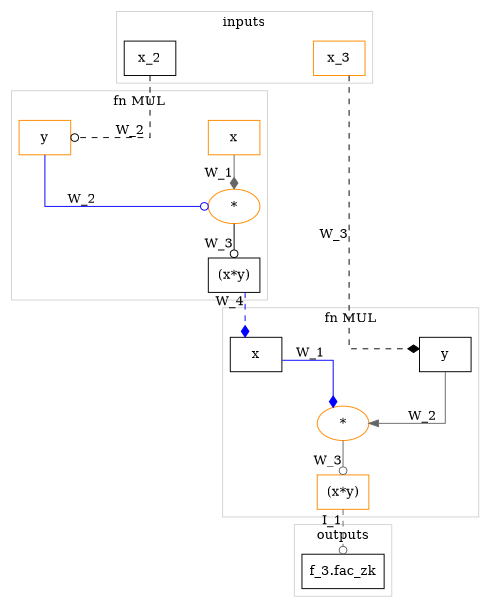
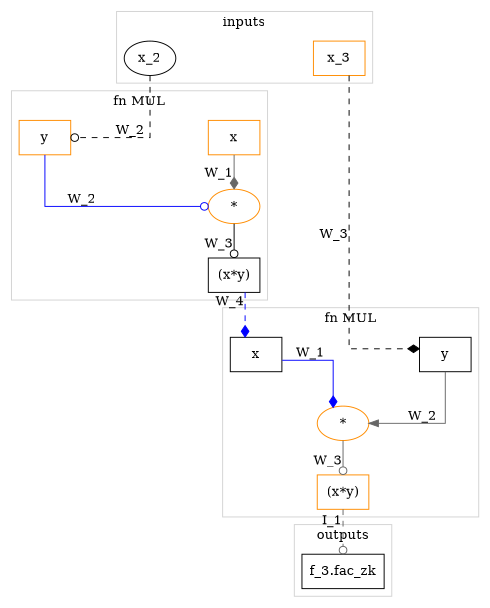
(150, 58) -> (150, 58)
